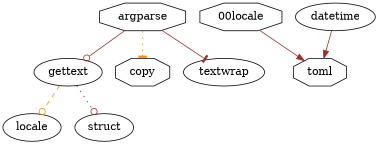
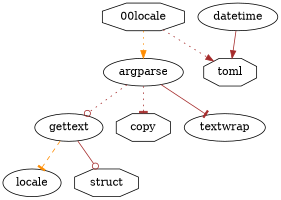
(143, 17) -> (143, 72)
none -> (143, 41)
(107, 43) -> (108, 98)
(143, 43) -> (143, 98)
(279, 43) -> (185, 43)
(52, 97) -> (52, 154)
(84, 97) -> (86, 152)
(104, 127) -> (107, 183)
